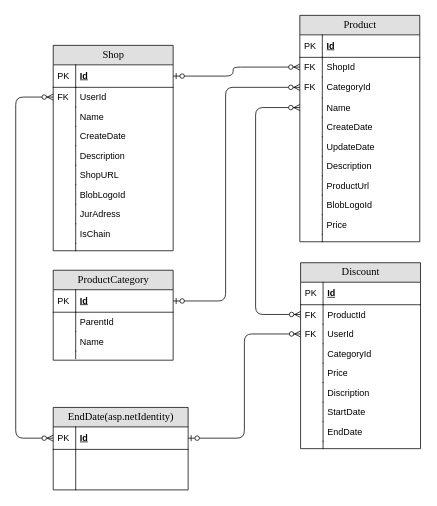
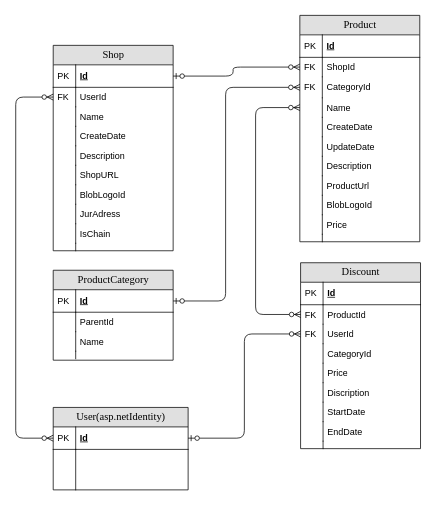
(121, 417) -> (121, 417)
